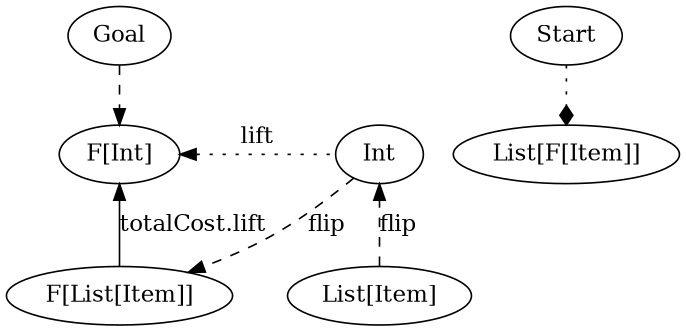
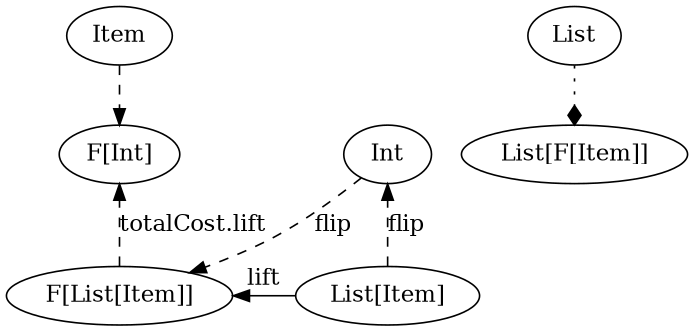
(120, 36) -> (120, 36)
(566, 36) -> (575, 36)
(266, 154) -> none
(120, 233) -> (120, 233)
none -> (273, 296)
